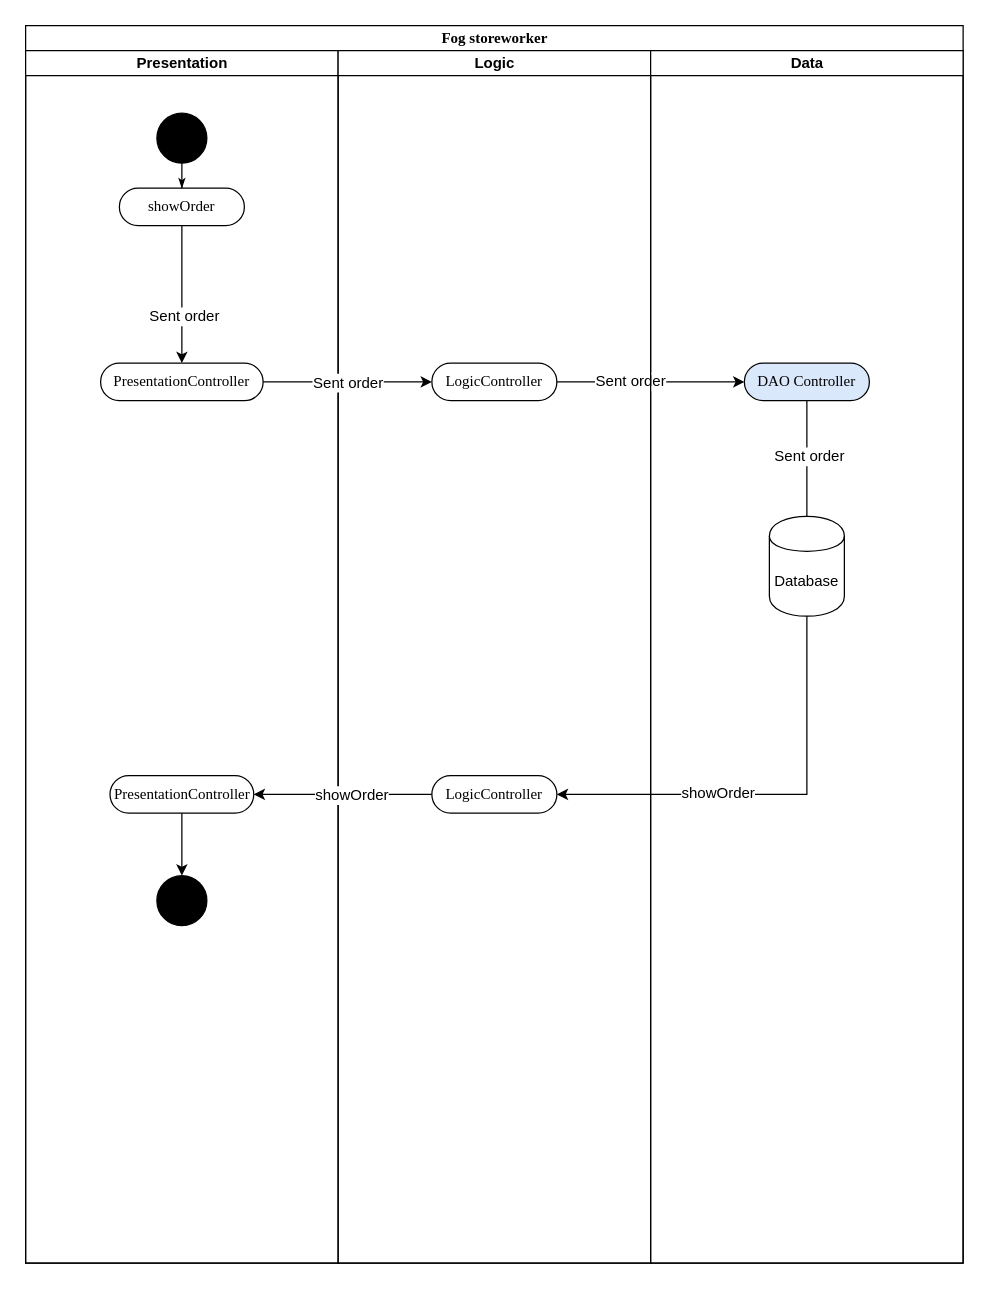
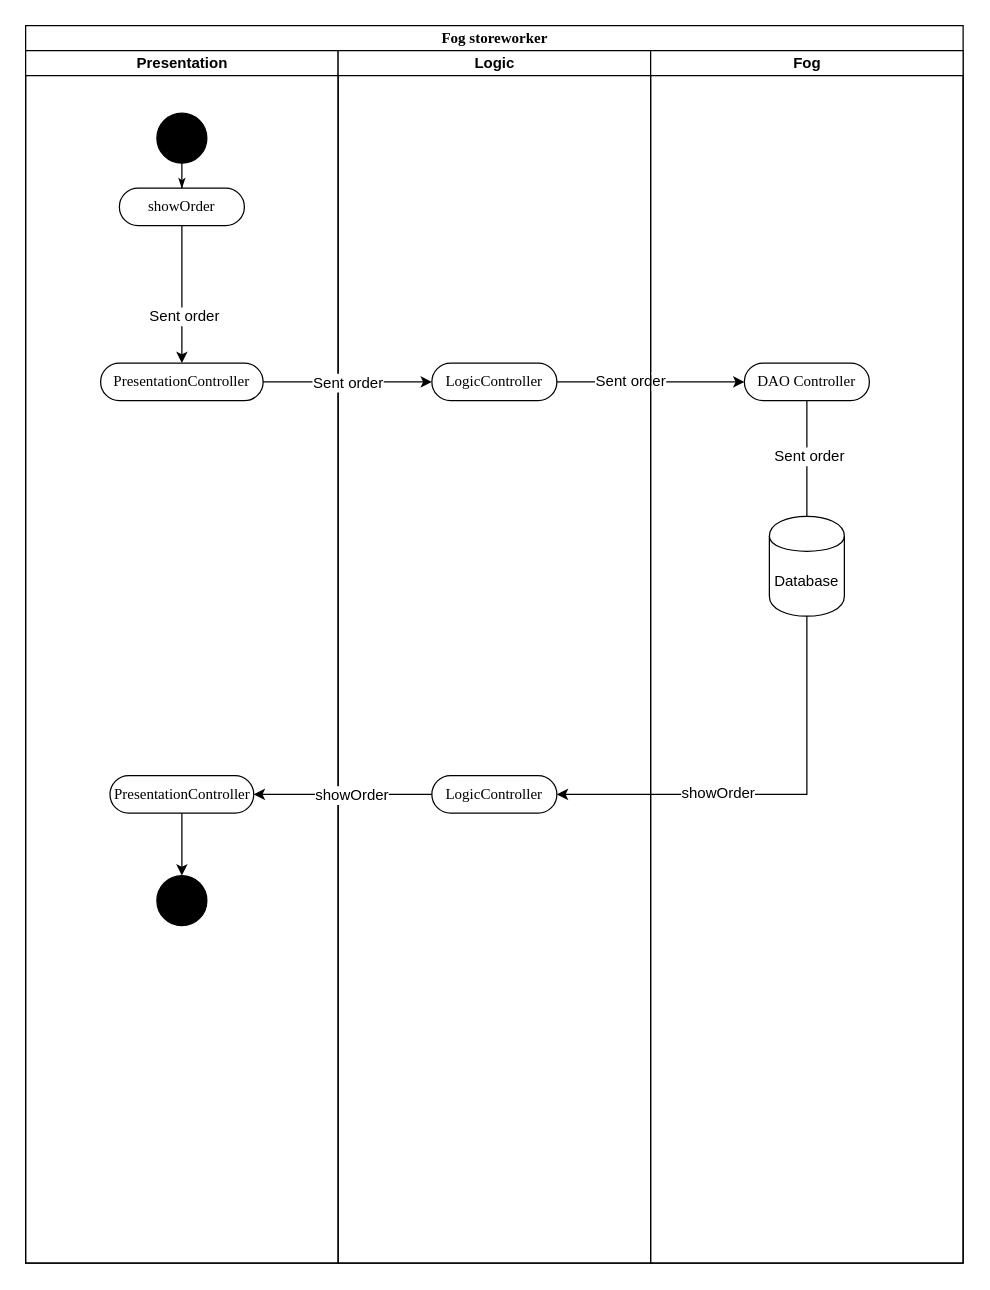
(808, 63) -> (808, 63)
(807, 382) -> (807, 382)
